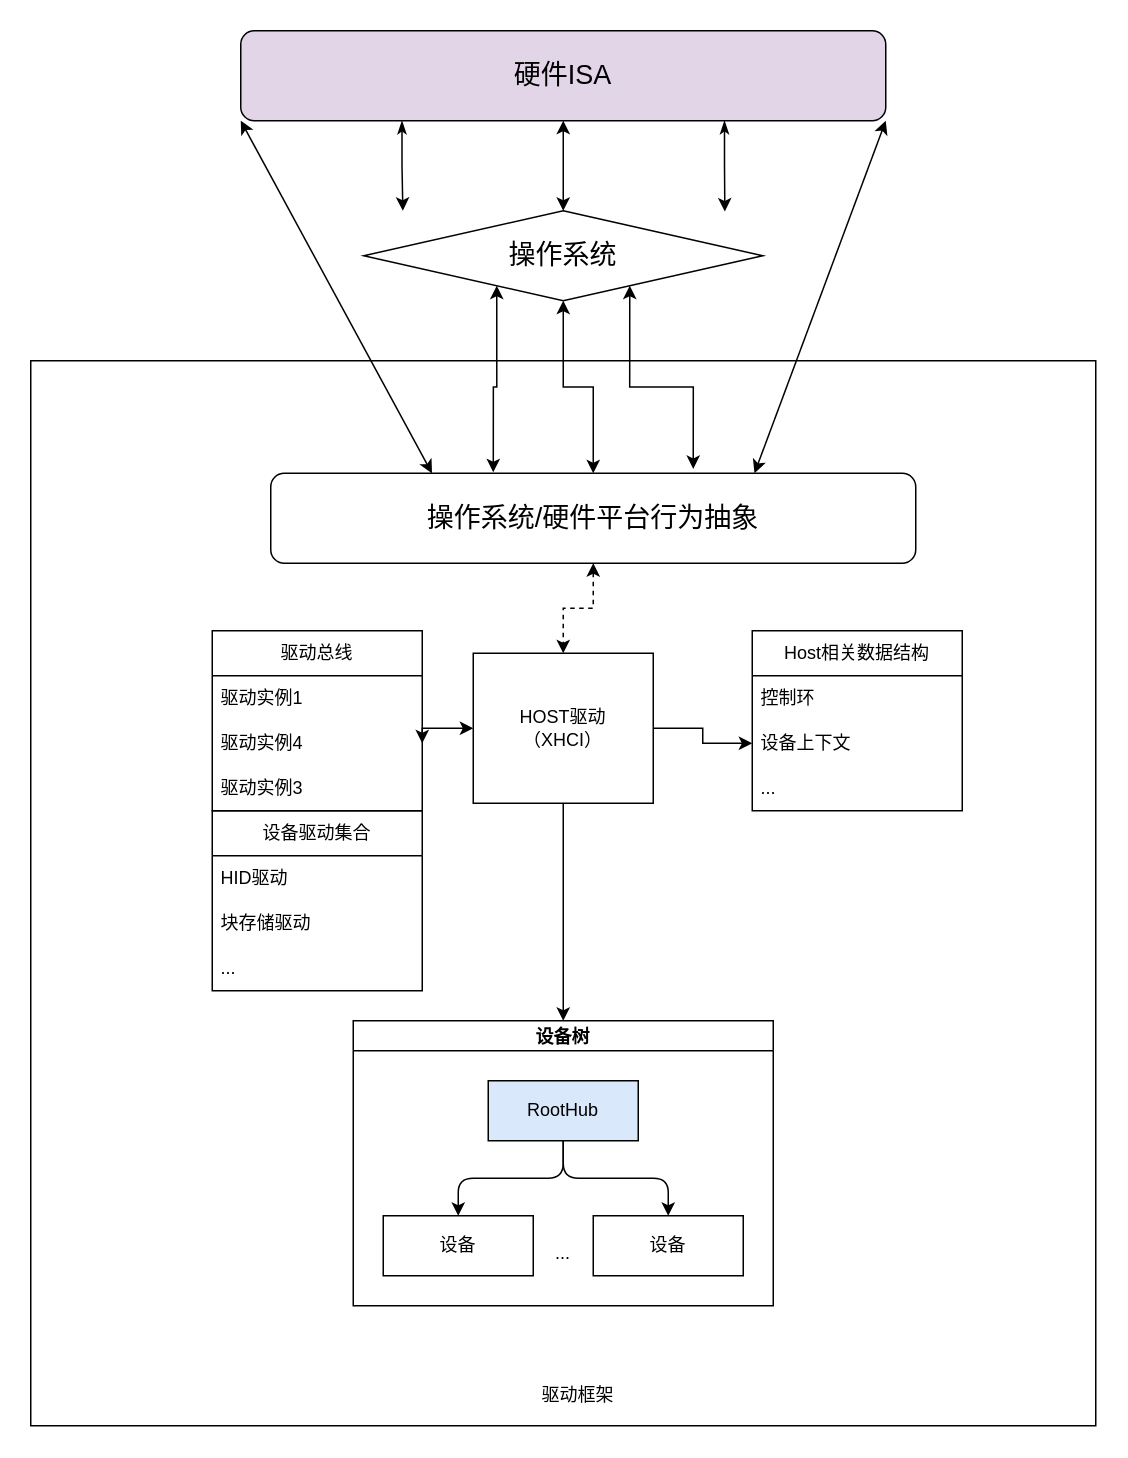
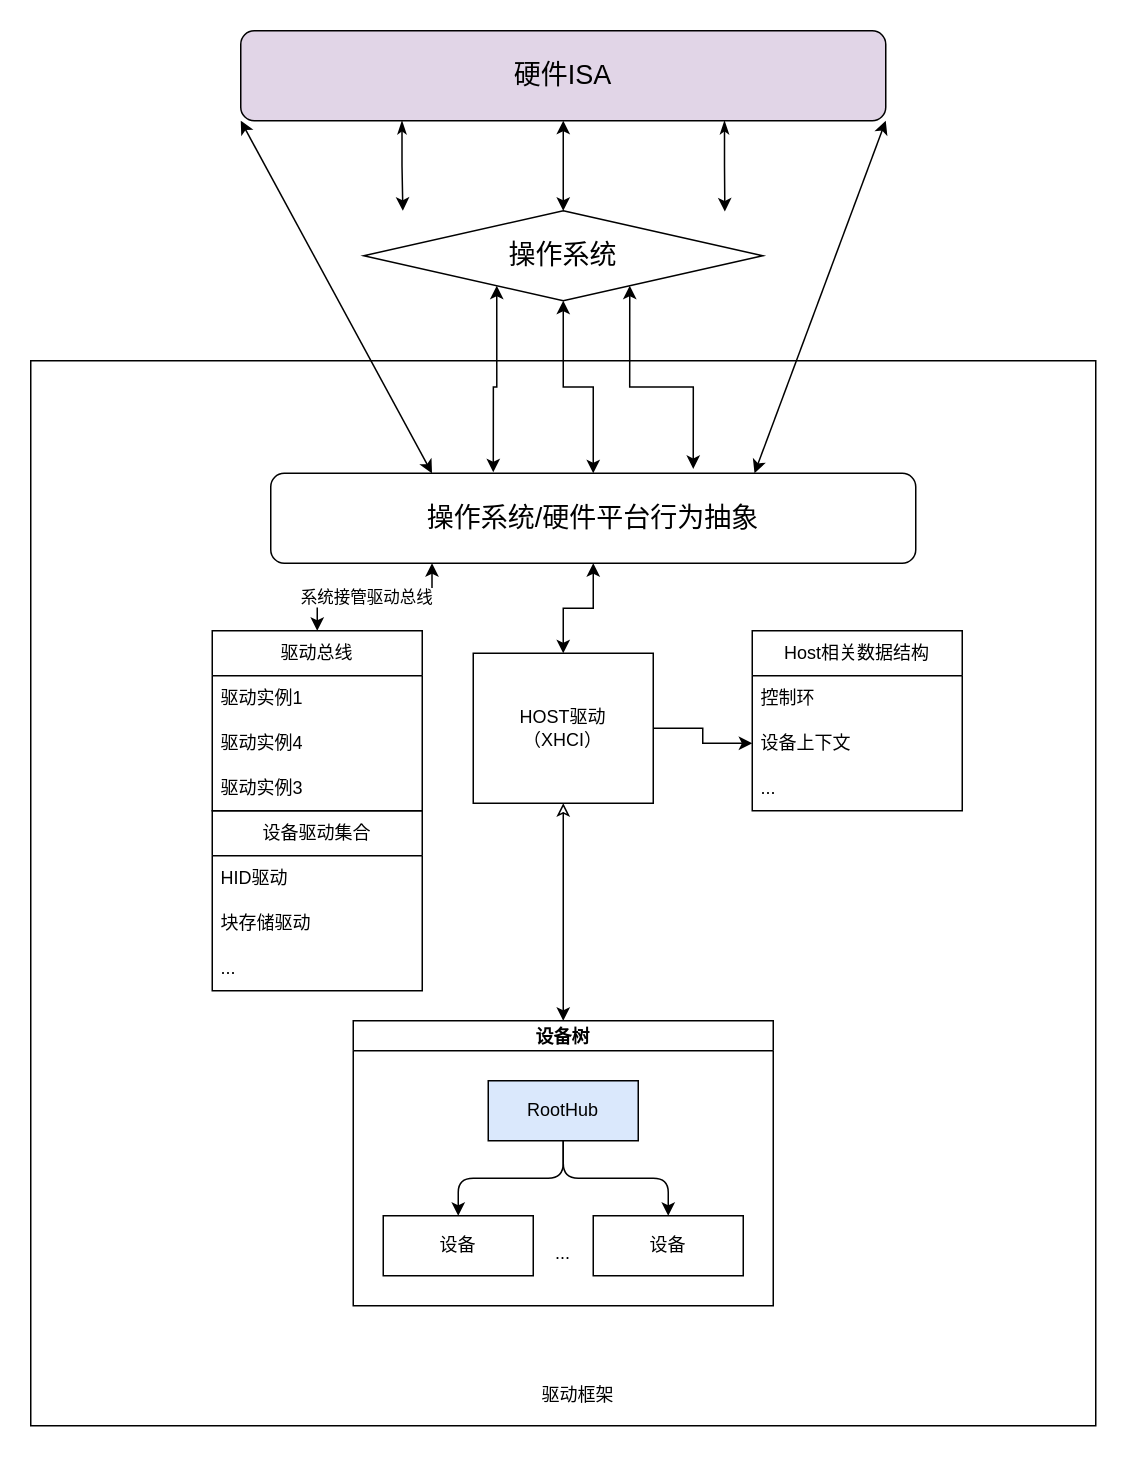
none -> (375, 597)
(578, 608) -> (578, 608)
(444, 728) -> none
(563, 810) -> (563, 815)
